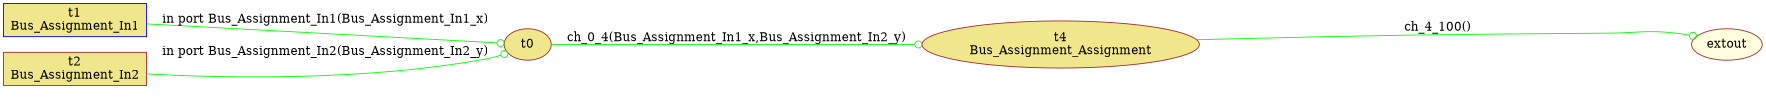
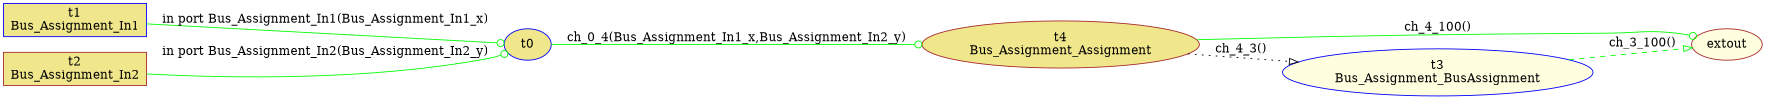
(528, 44) -> (528, 44)
none -> (1438, 72)
